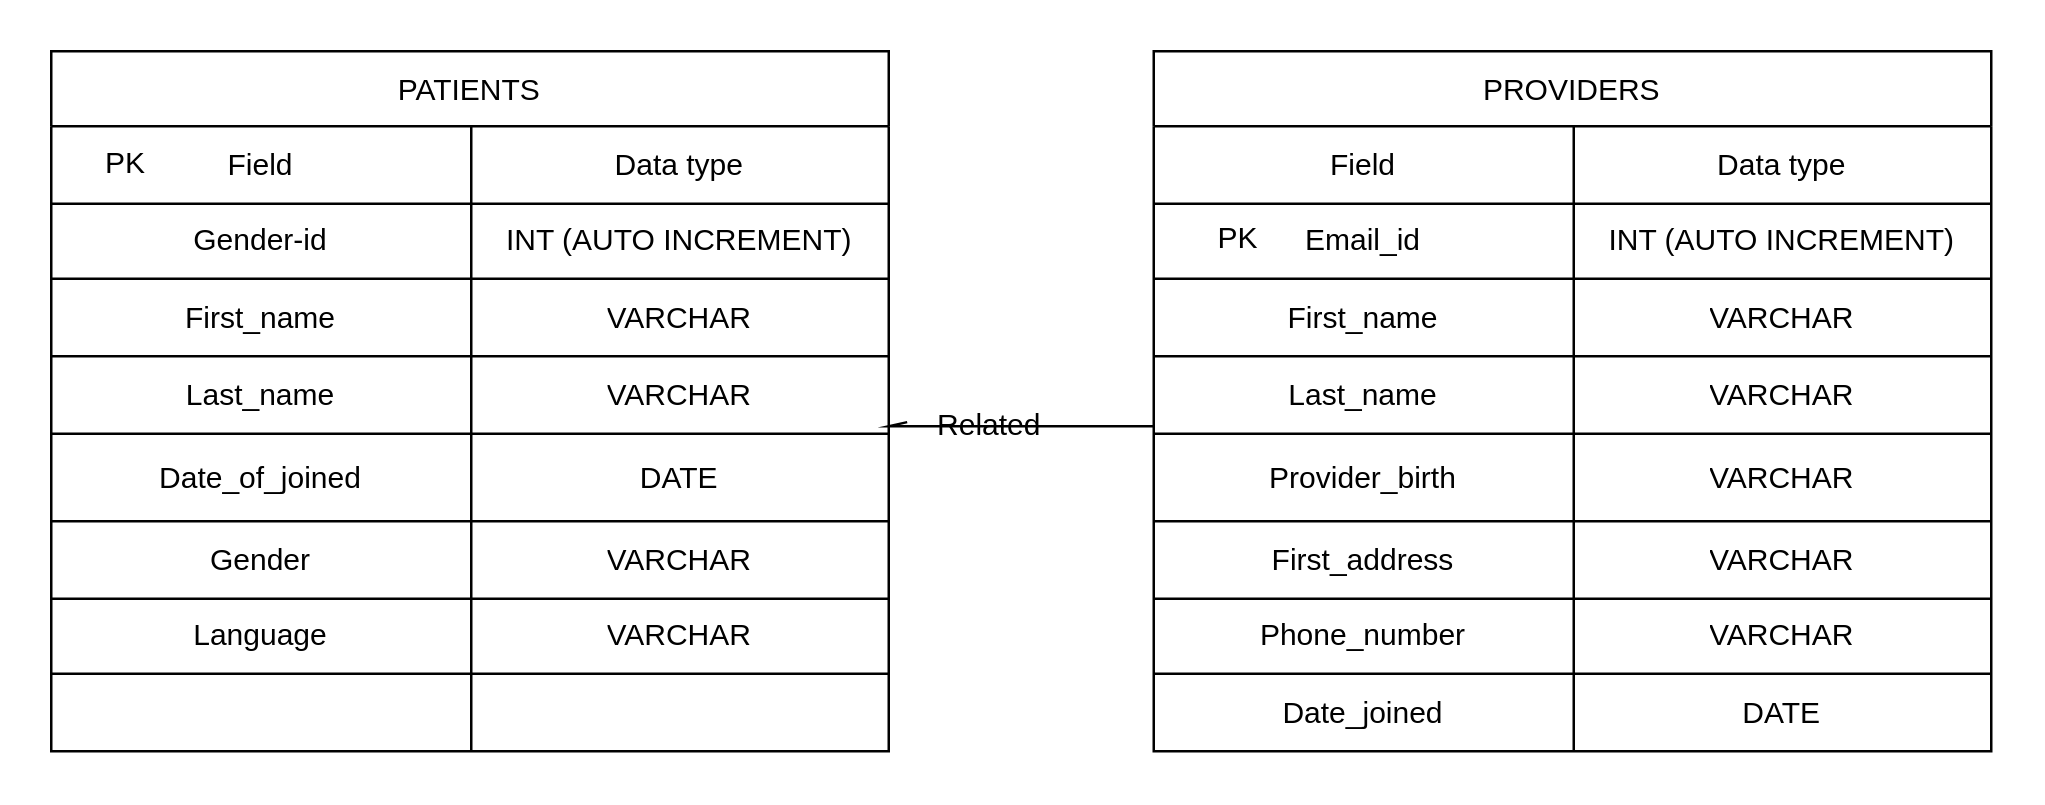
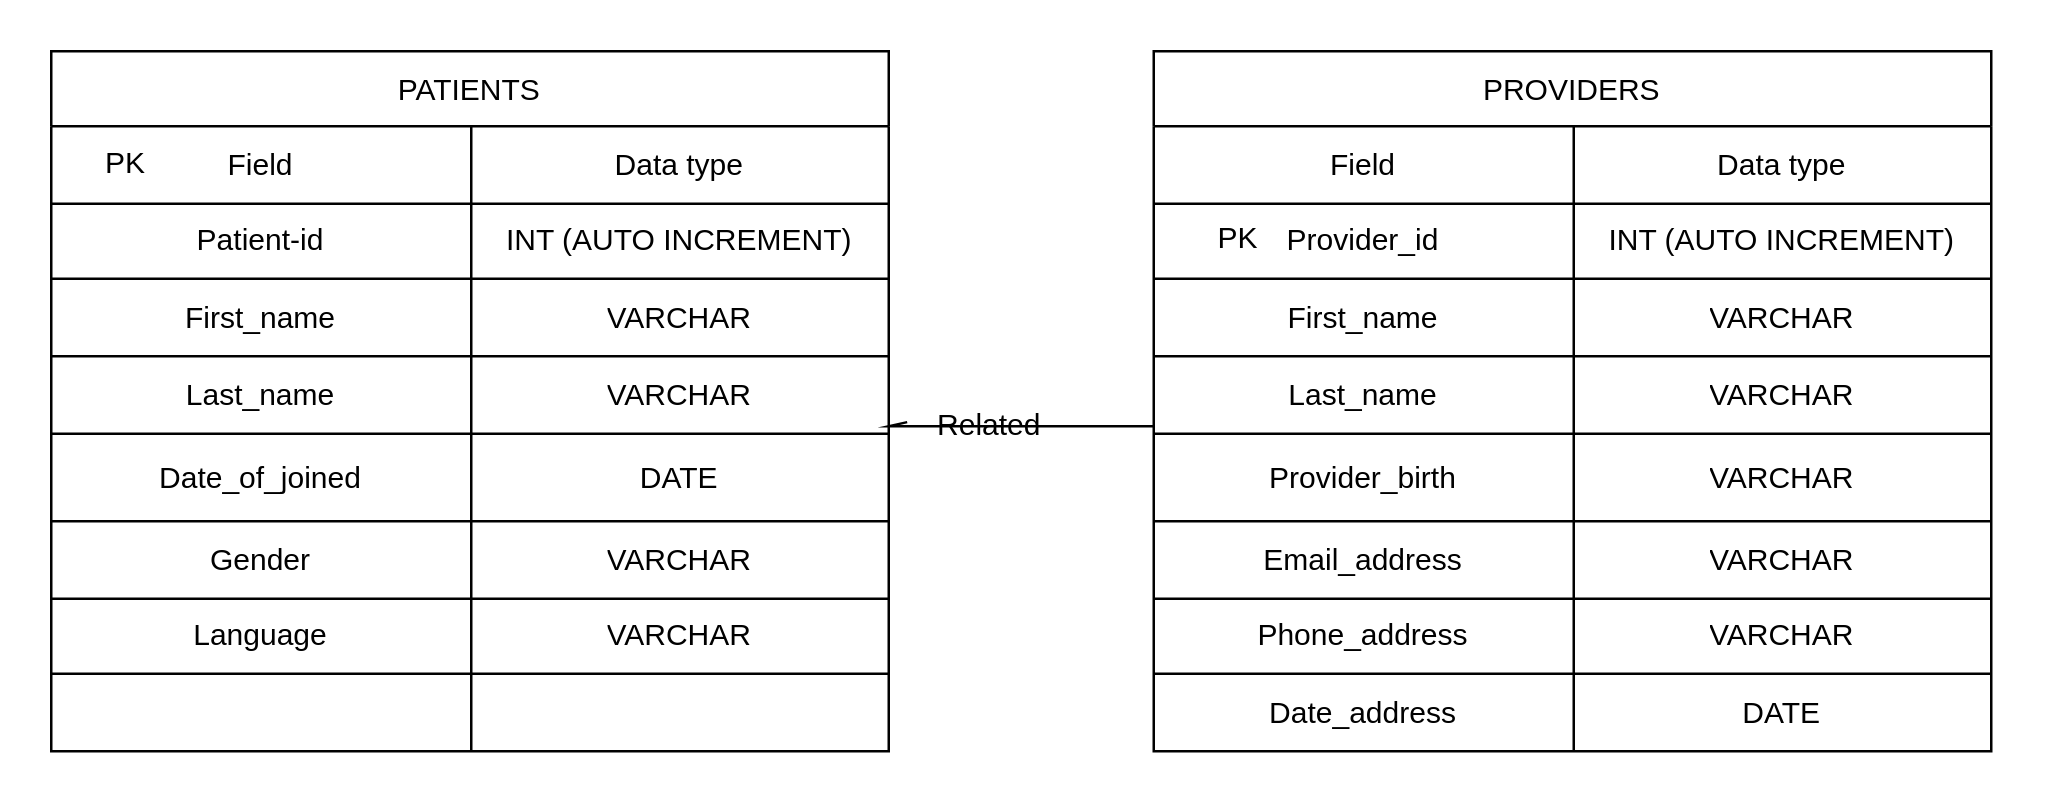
(261, 241) -> (261, 241)
(1364, 241) -> (1364, 241)
(1364, 561) -> (1364, 561)
(1364, 636) -> (1364, 636)
(1364, 714) -> (1364, 714)
